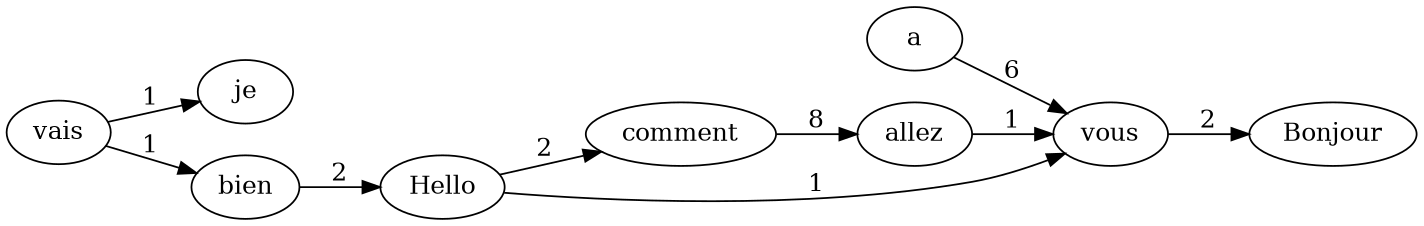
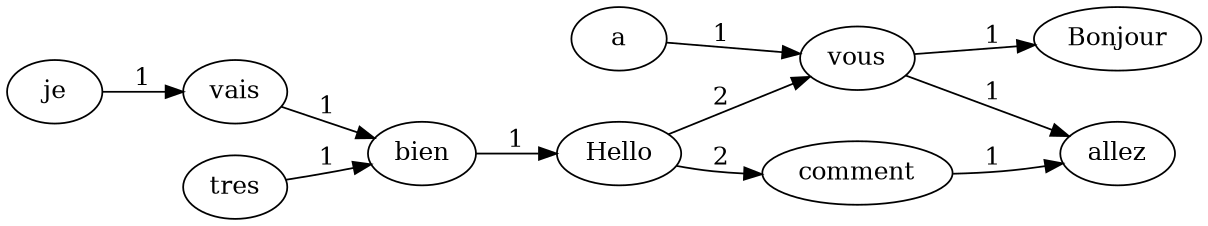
(1013, 71) -> (722, 34)
(145, 114) -> (134, 92)
(817, 121) -> (993, 158)
(1209, 121) -> (993, 36)
(1003, 134) -> (979, 103)
(340, 174) -> (517, 140)
(817, 184) -> (722, 98)
none -> (235, 187)
